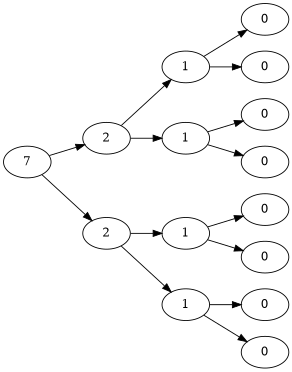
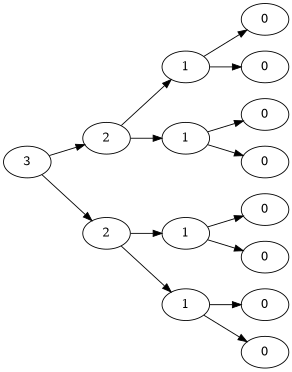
(27, 162) -> (27, 162)
